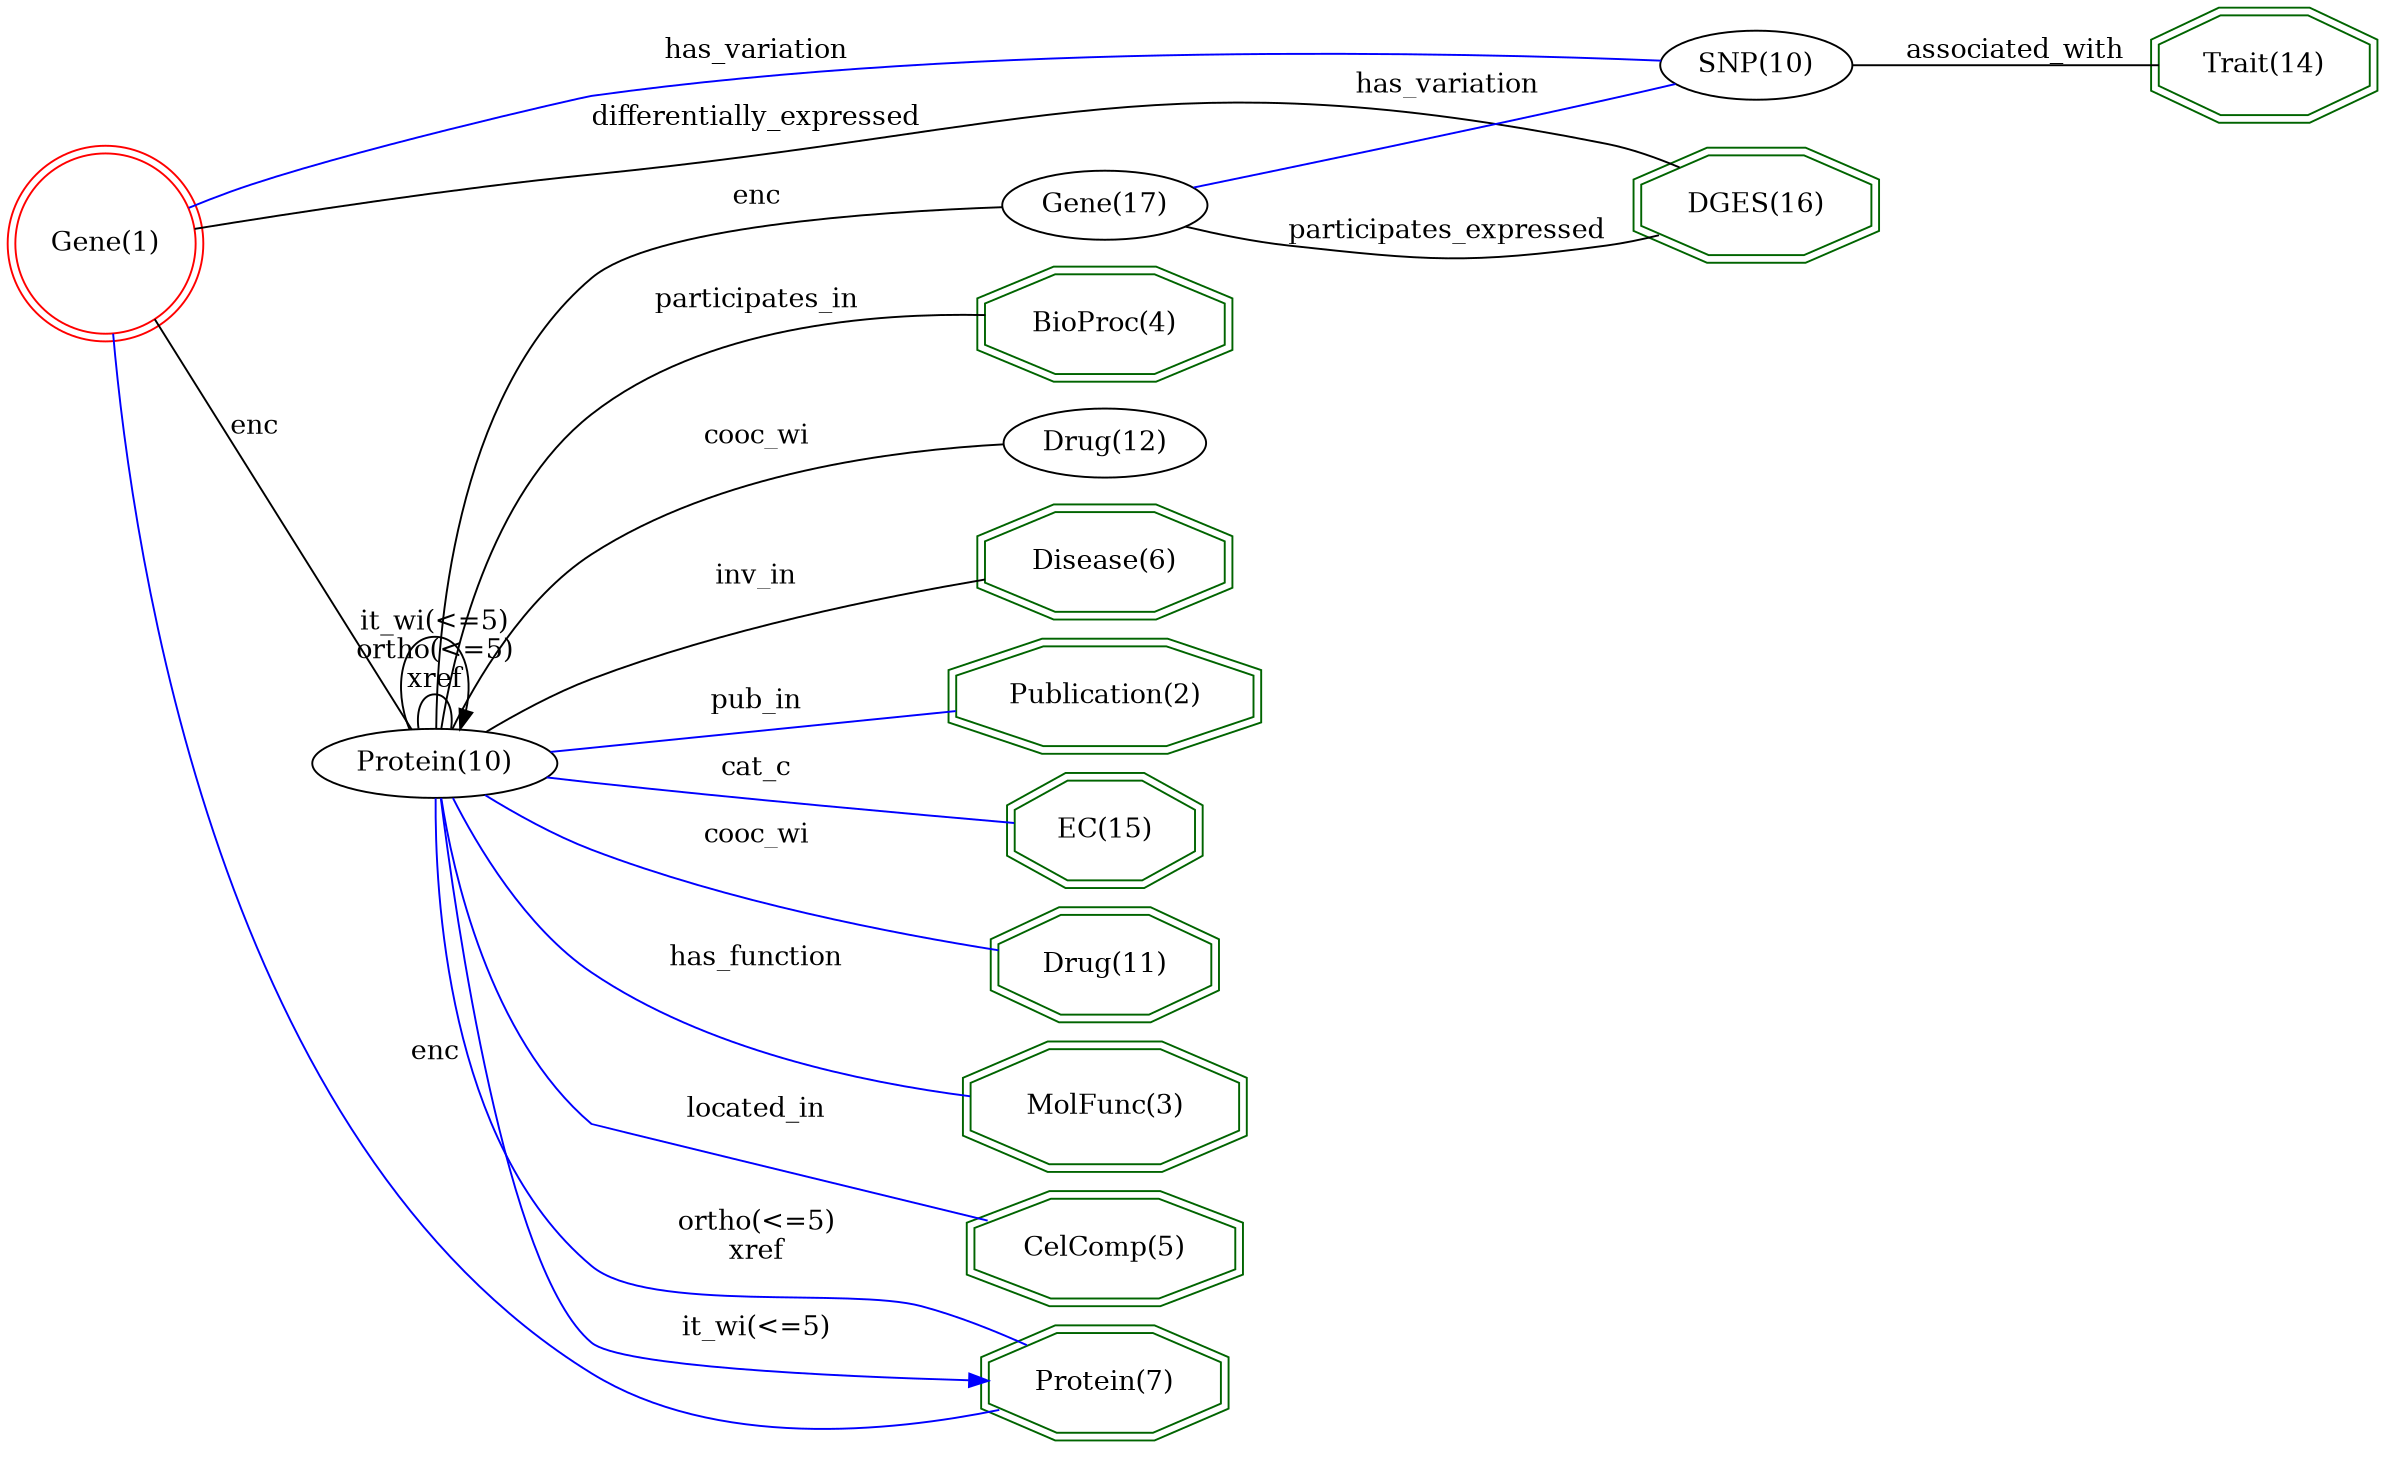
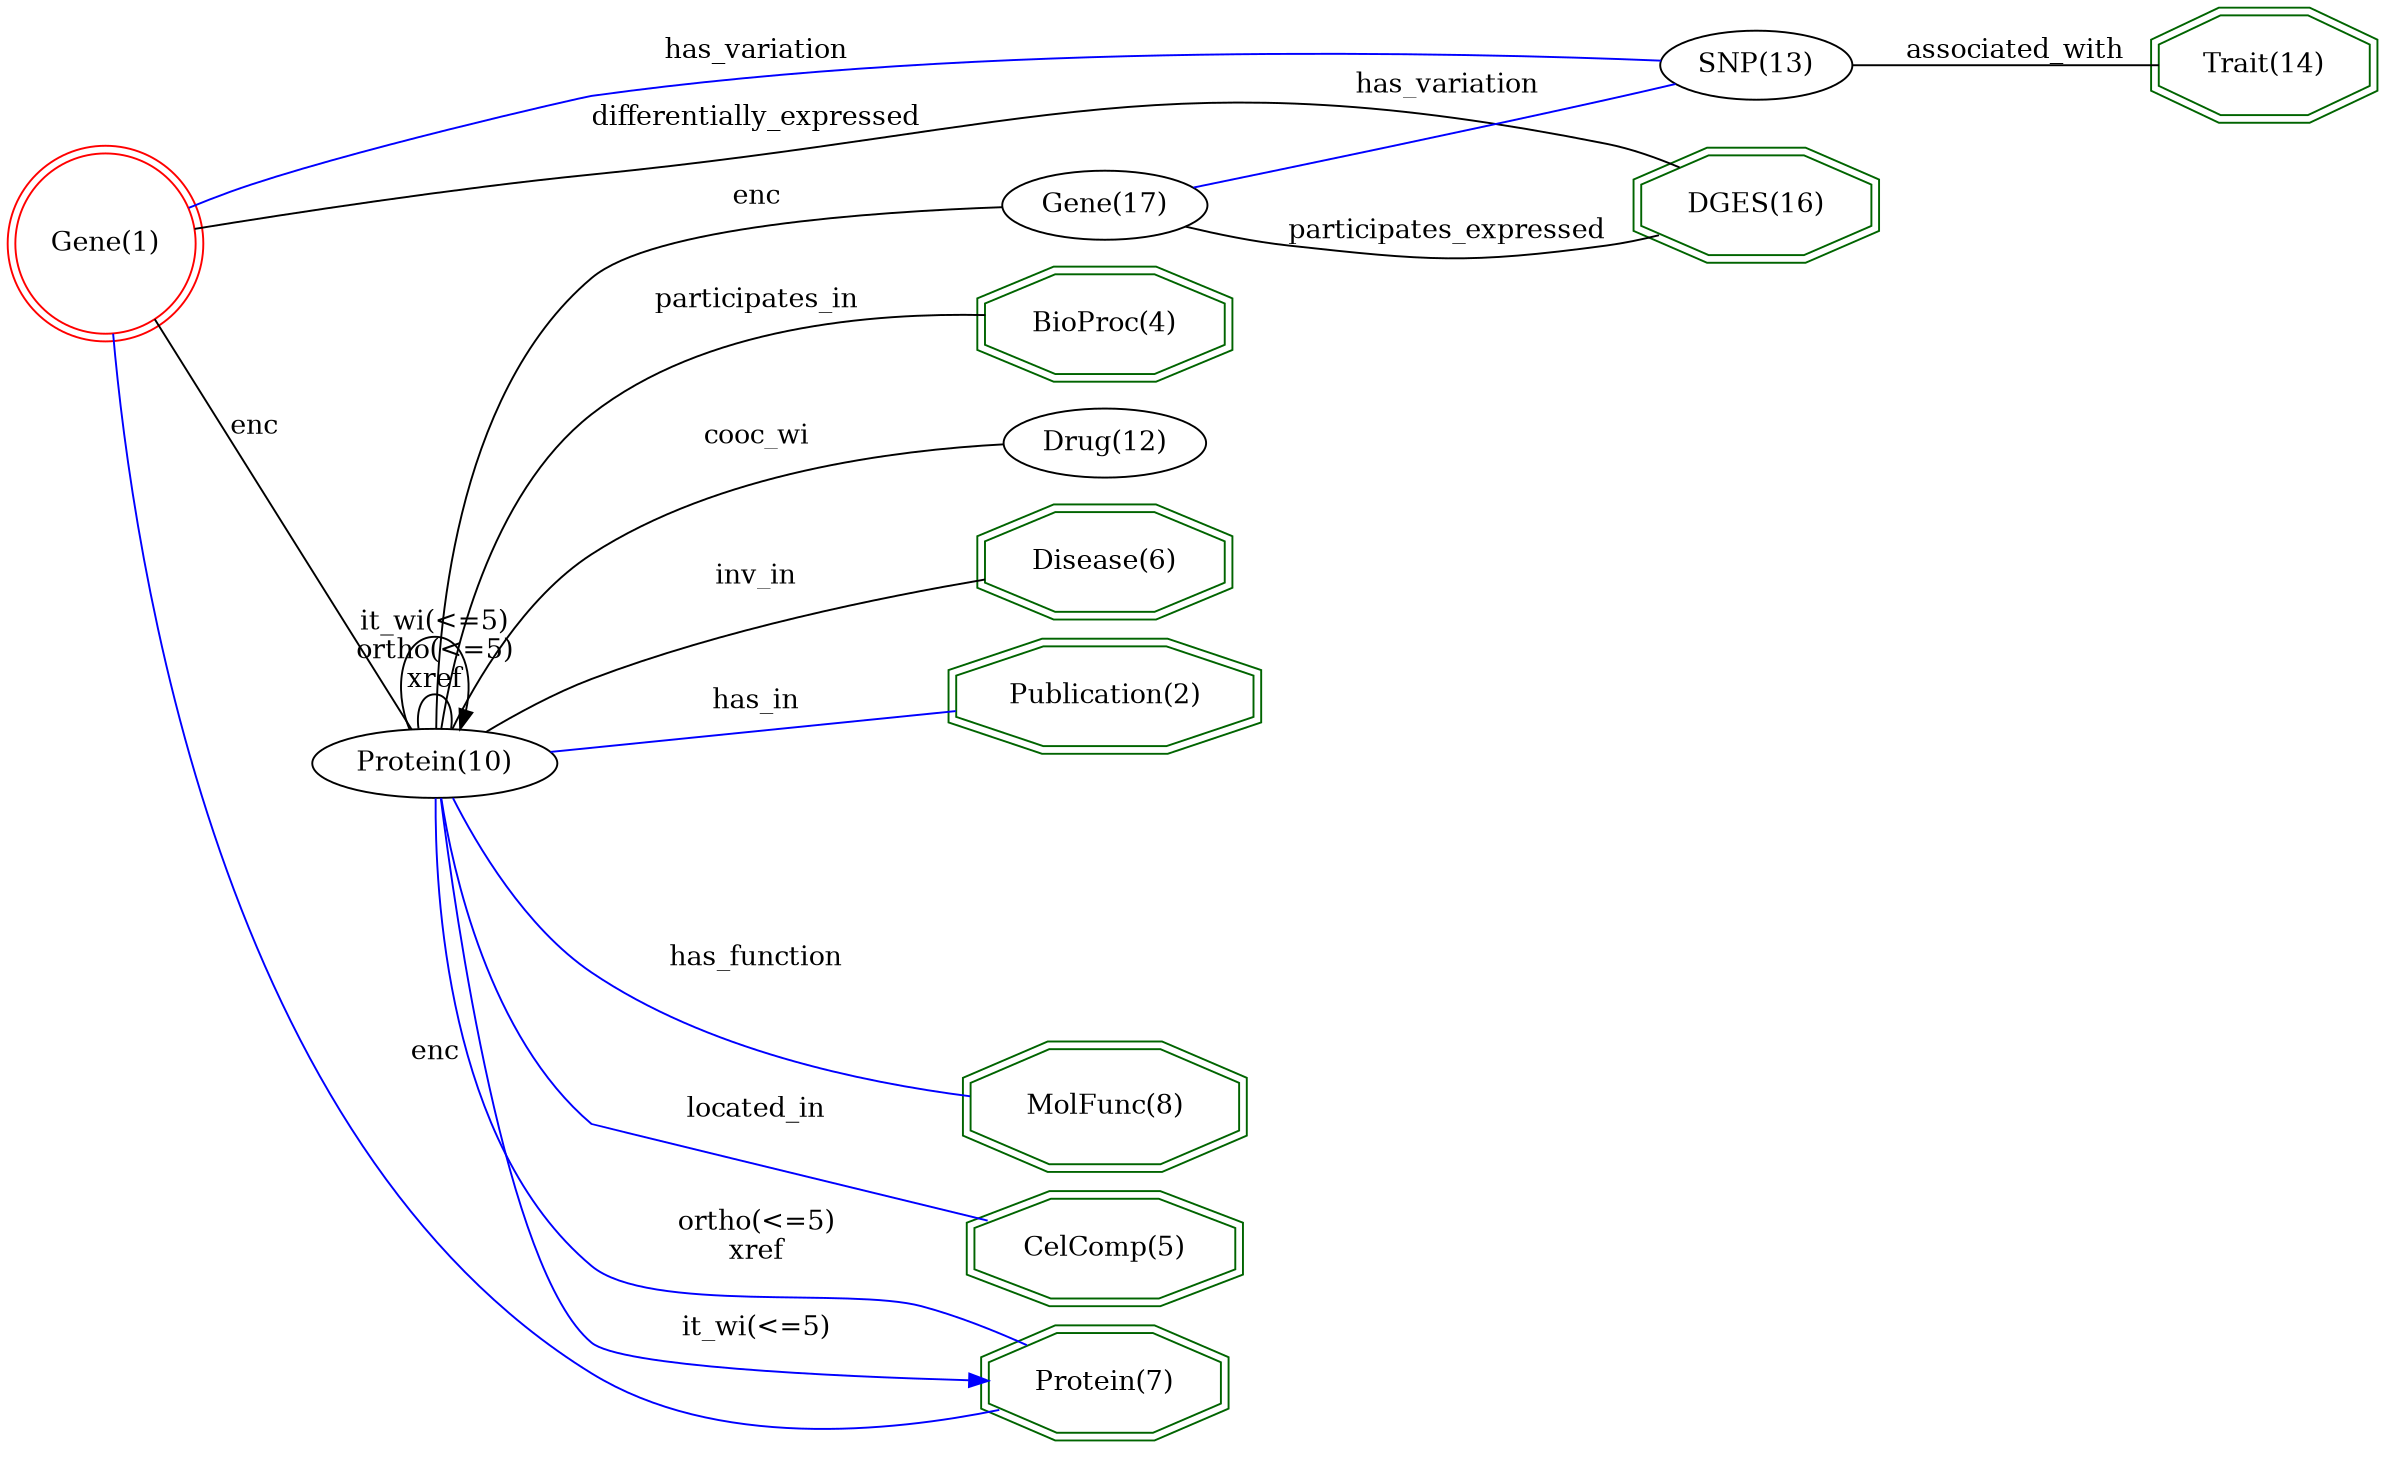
(1756, 65) -> (1756, 65)
(756, 701) -> (756, 701)
(1105, 831) -> none
(1105, 965) -> none
(1105, 1107) -> (1105, 1107)
